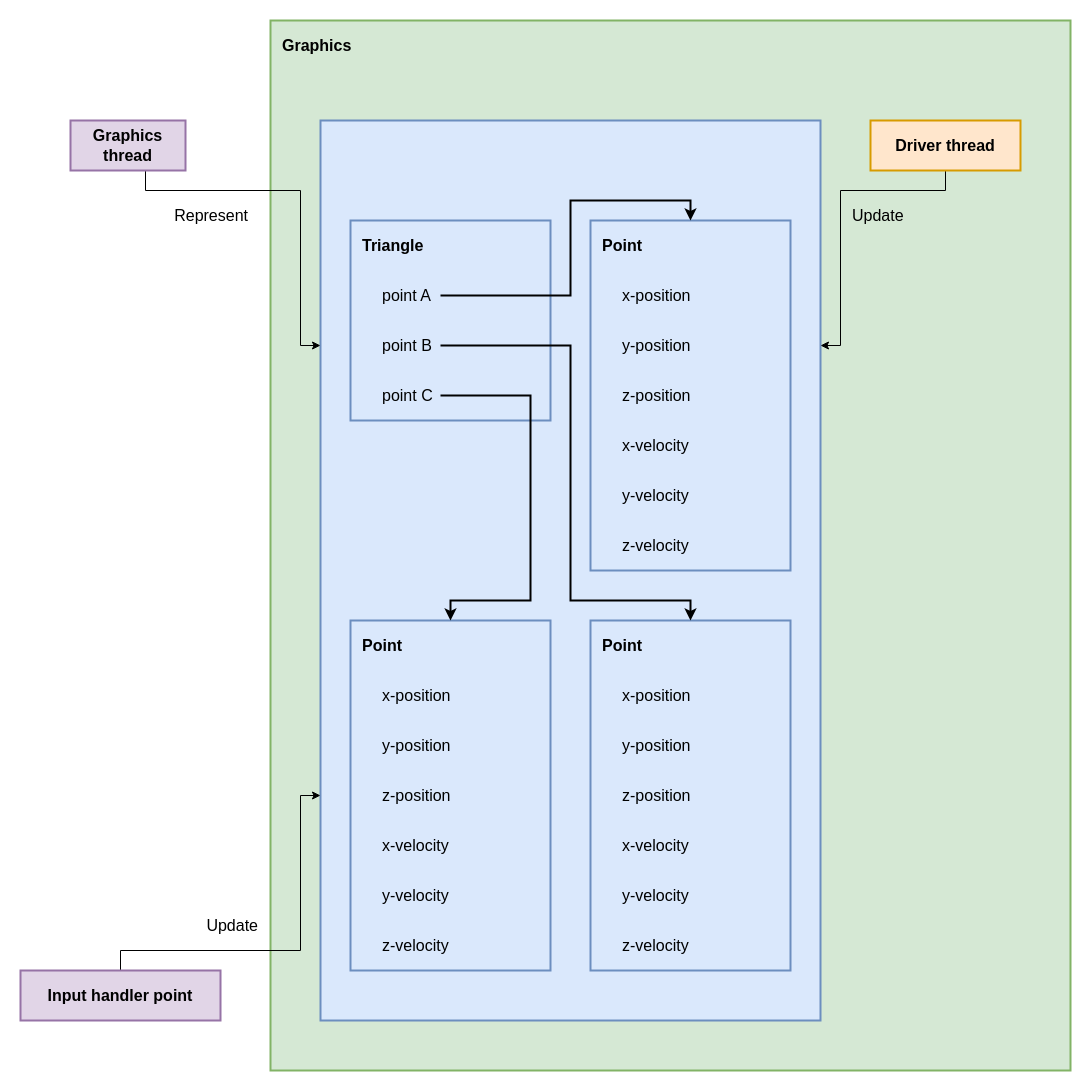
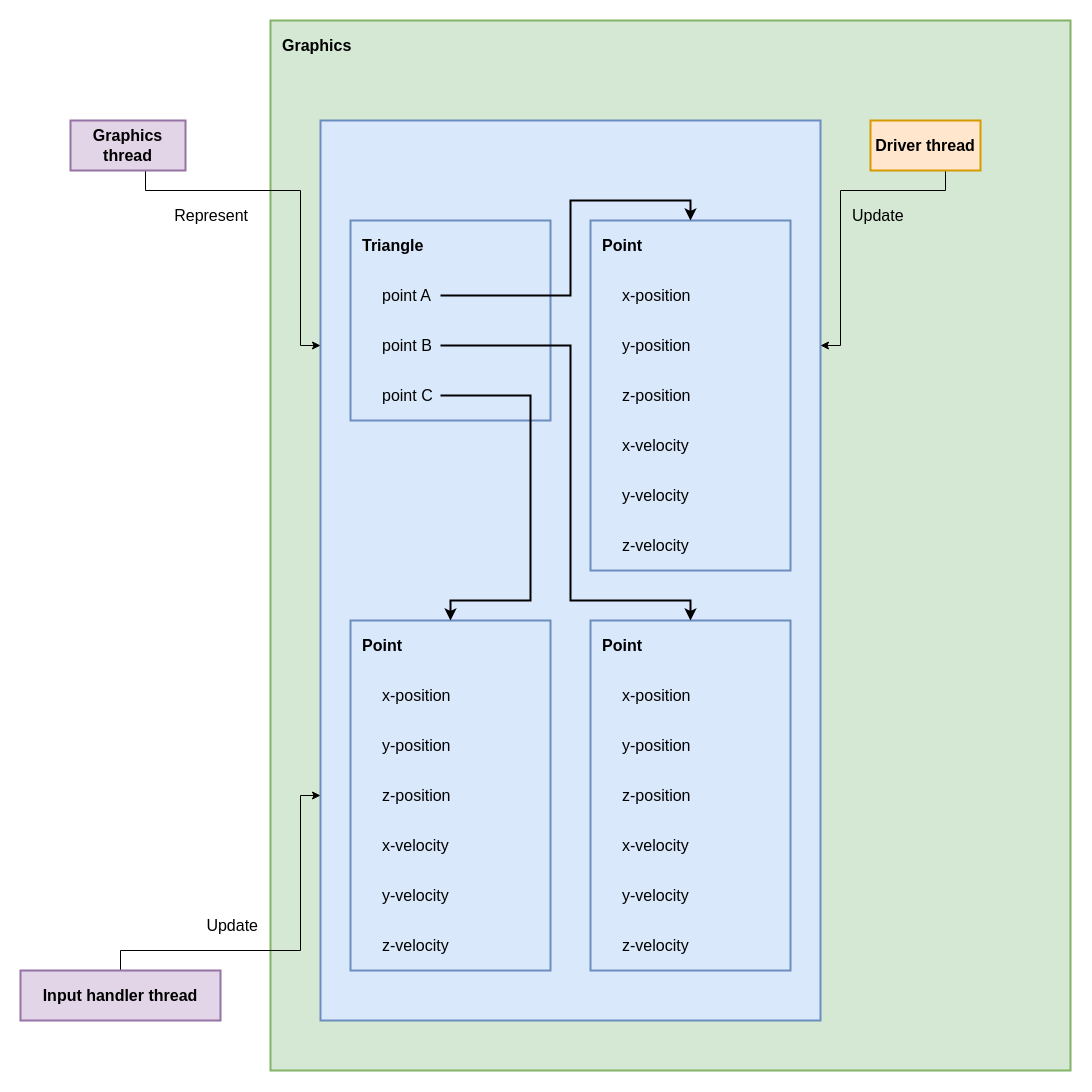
(946, 146) -> (926, 146)
(121, 996) -> (121, 996)
